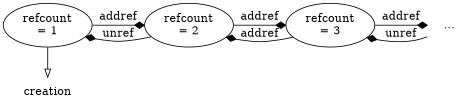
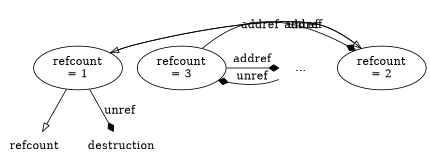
(113, 25) -> (233, 26)
(255, 25) -> none
(123, 41) -> (242, 25)
(48, 92) -> (35, 146)
none -> (121, 146)
